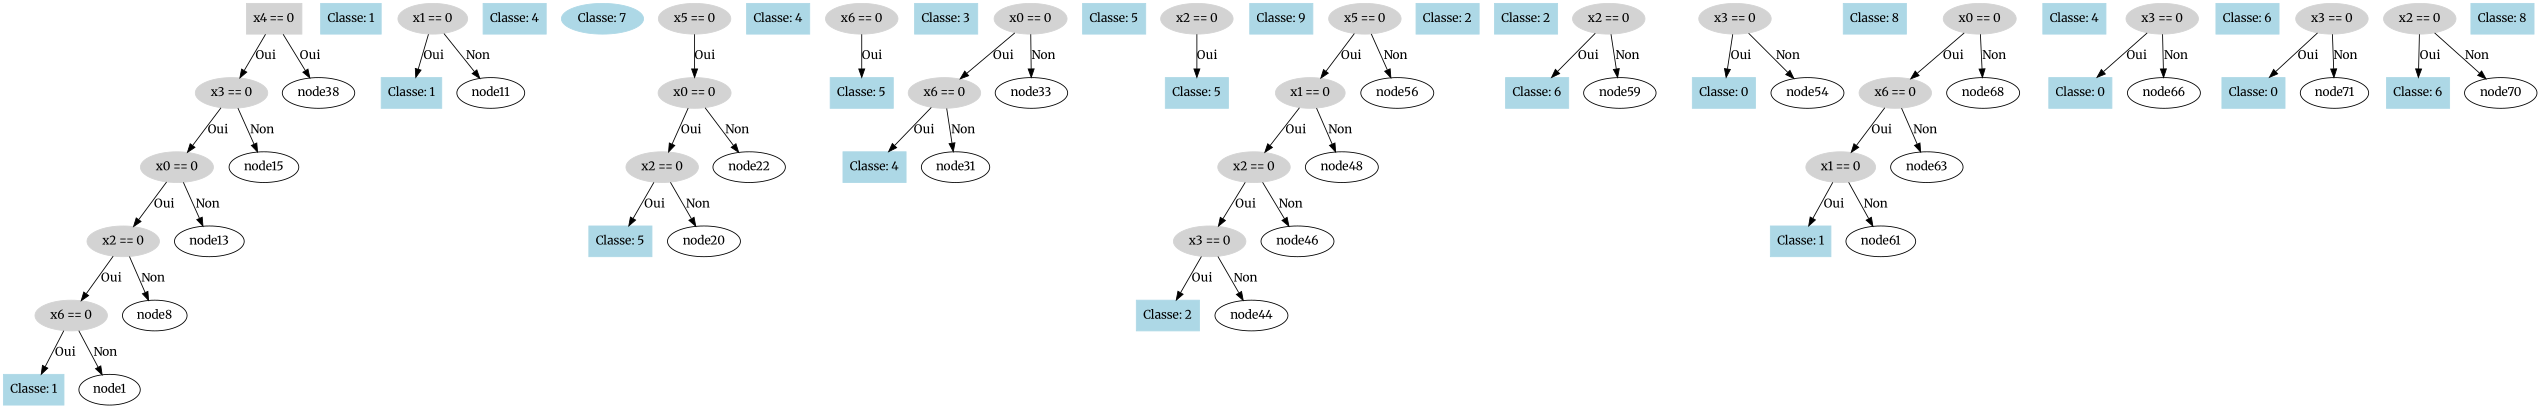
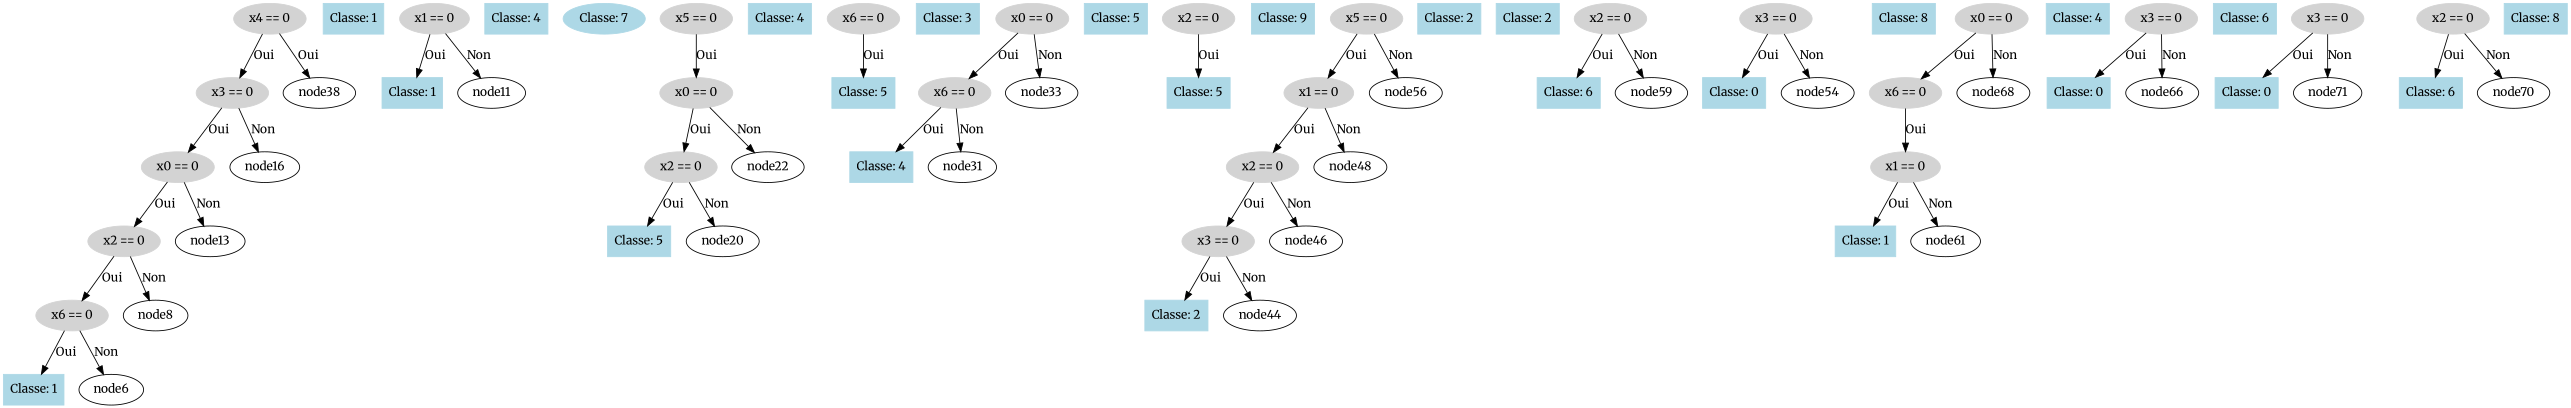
(274, 19) -> (270, 19)
(264, 167) -> (265, 167)
(1927, 167) -> none
(110, 390) -> (111, 390)
